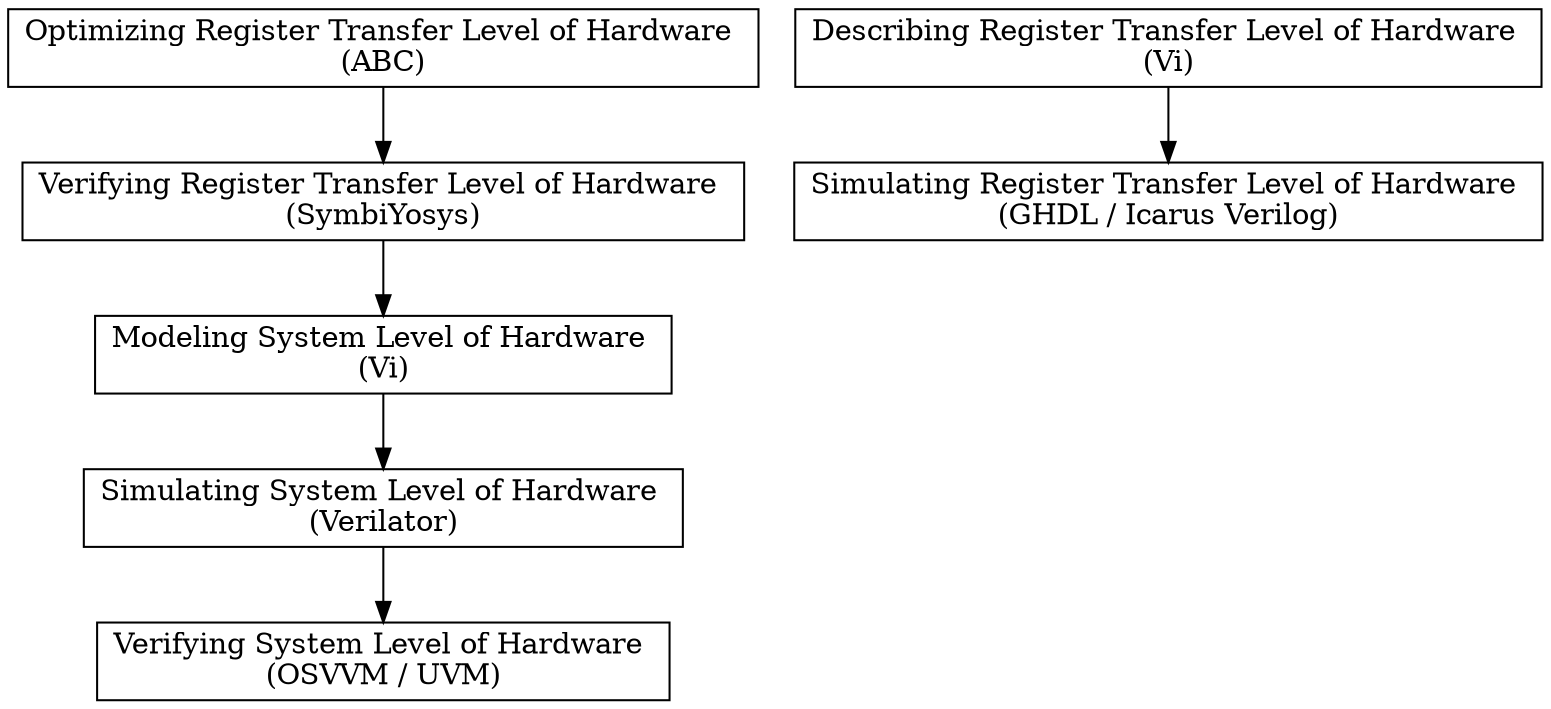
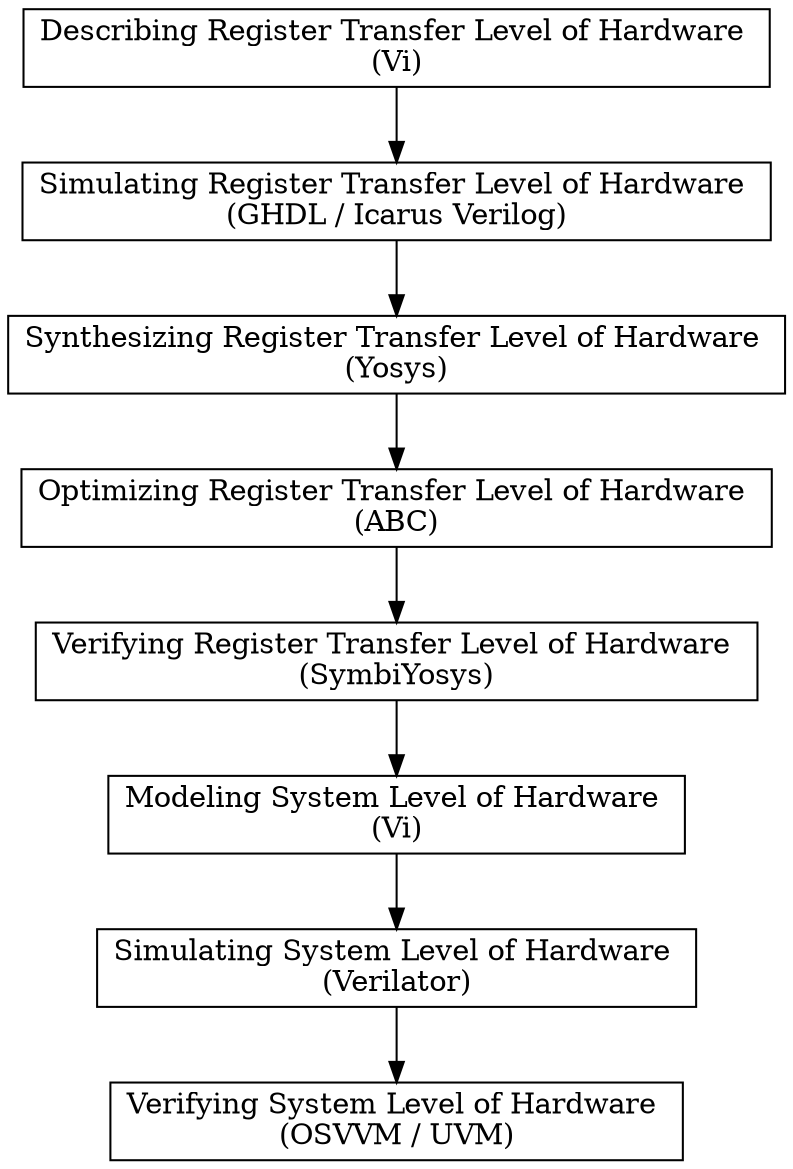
none -> (397, 355)
